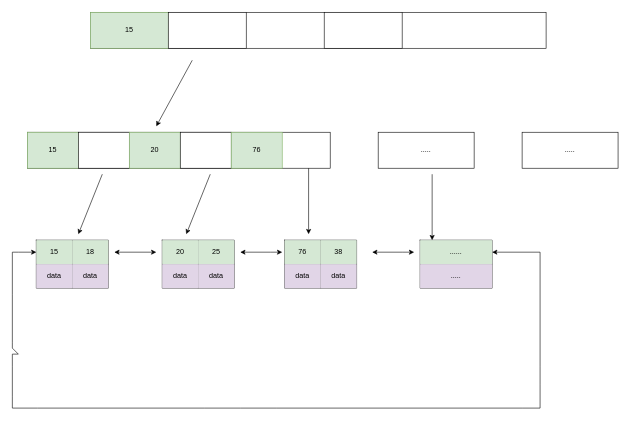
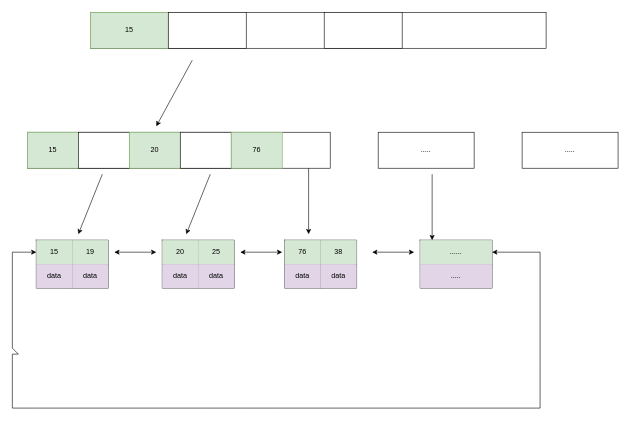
(90, 252) -> (90, 252)
